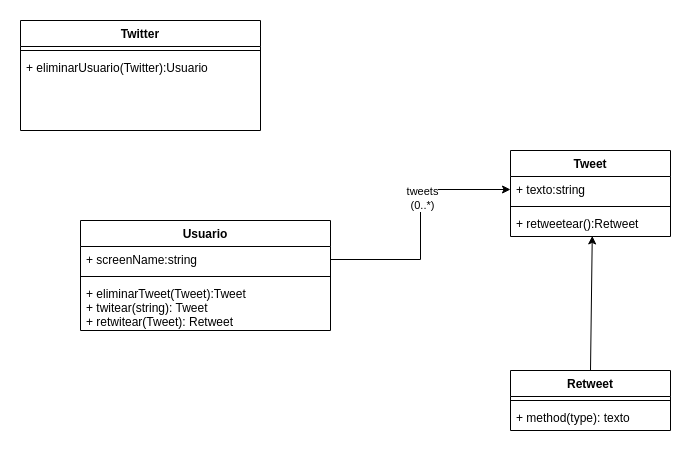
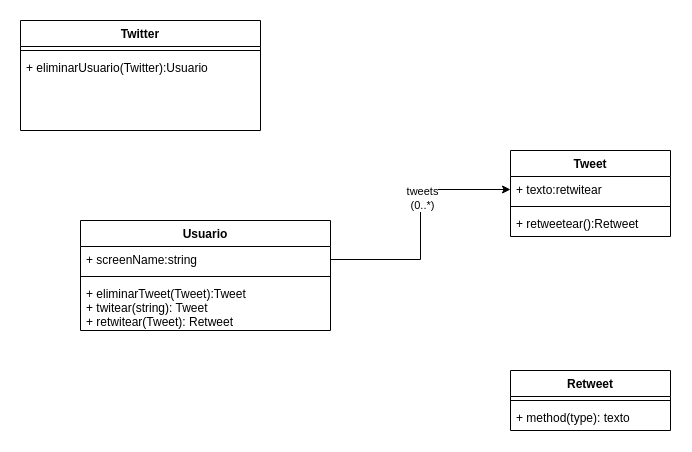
(558, 190) -> (568, 190)
(591, 306) -> none
